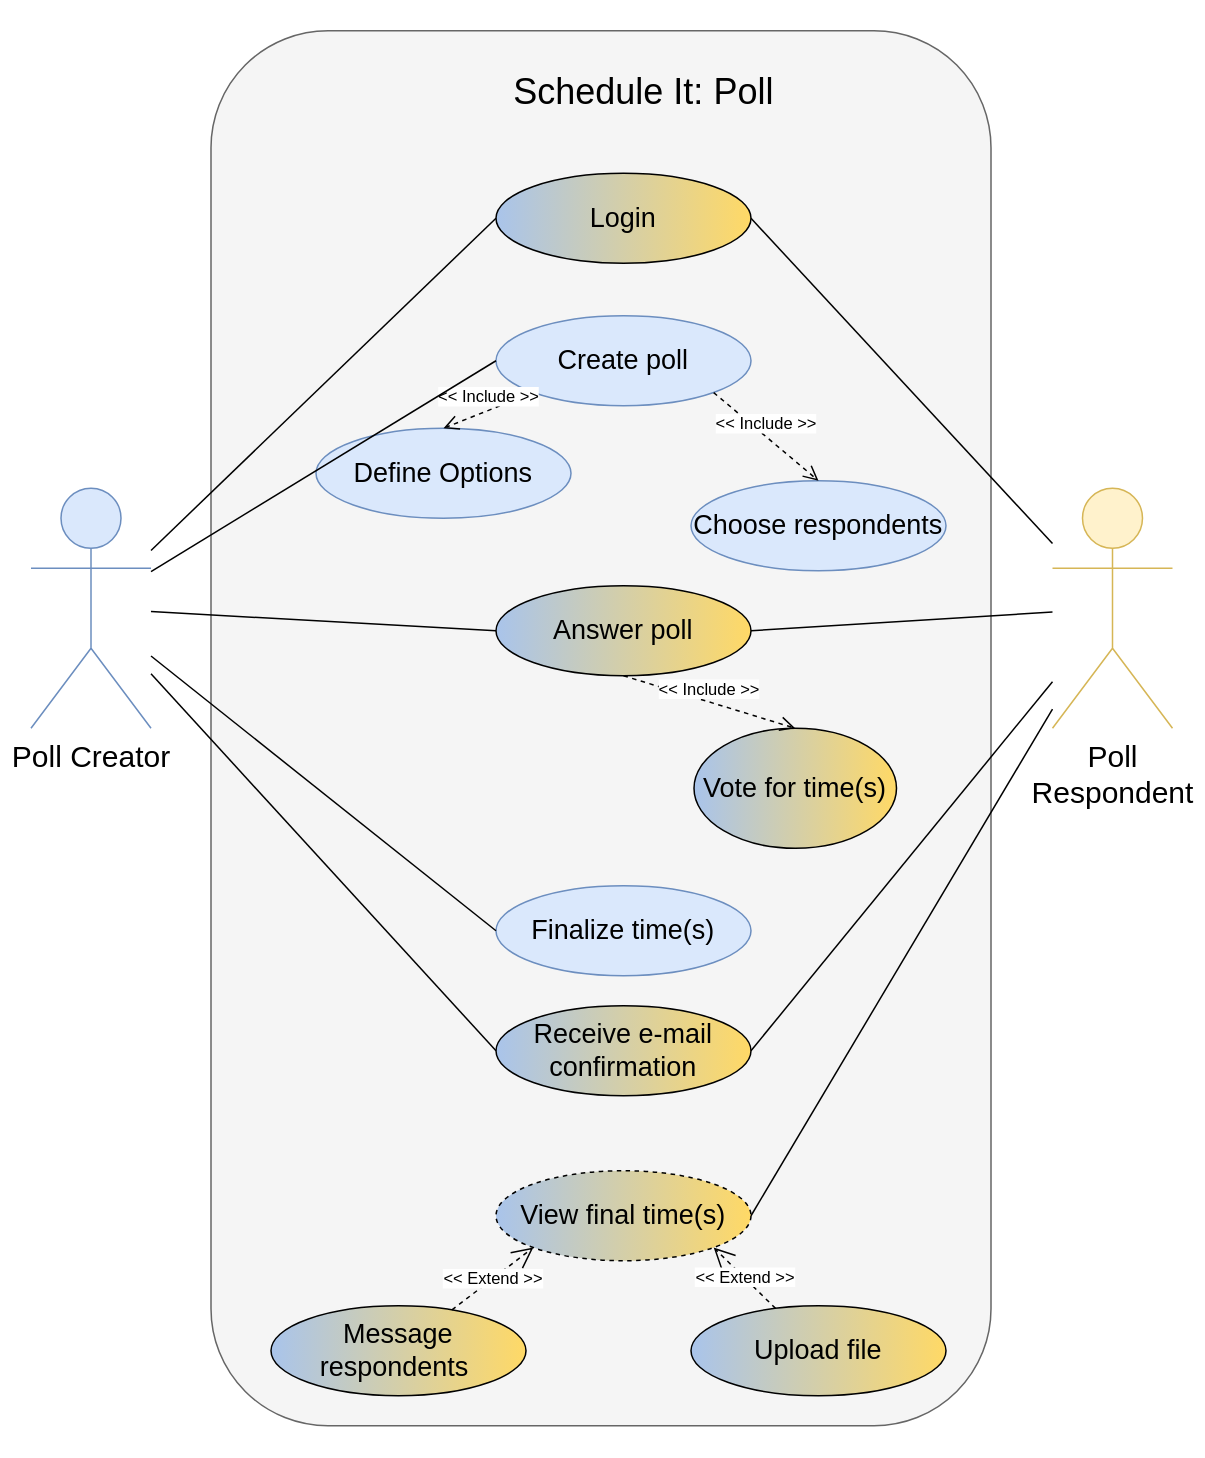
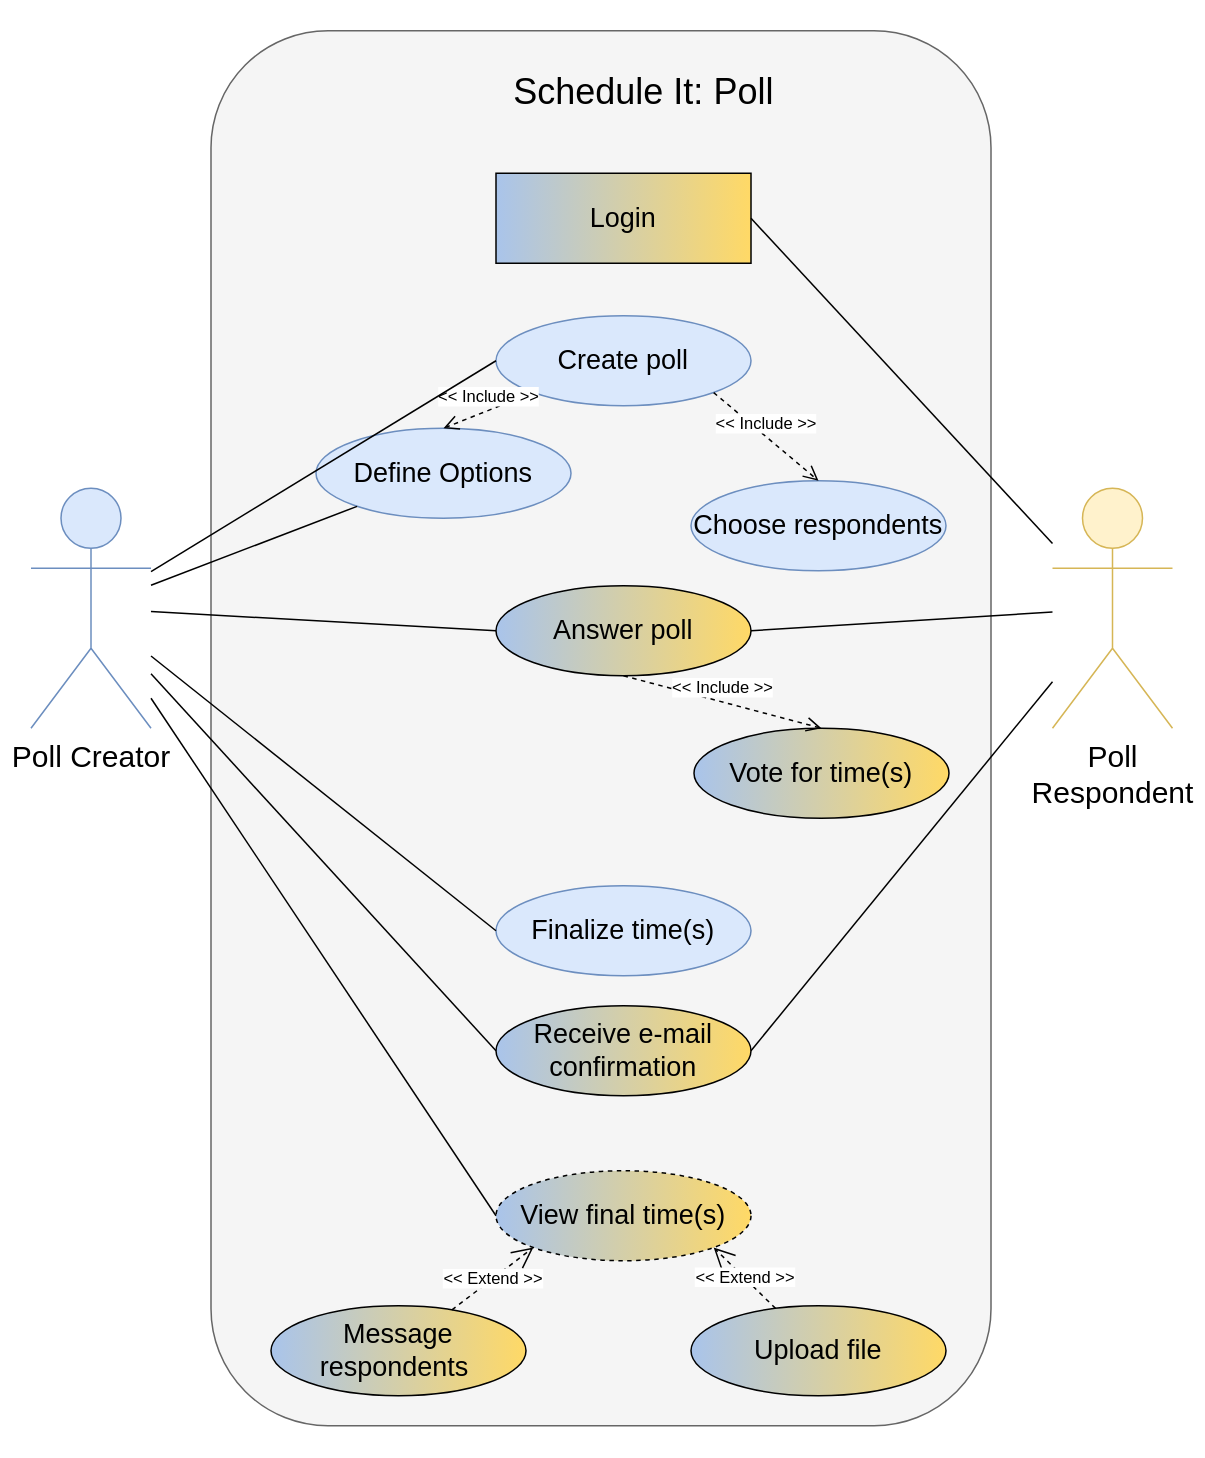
(623, 218) -> (623, 218)
(323, 384) -> (254, 546)
(795, 788) -> (821, 773)
none -> (323, 957)
(902, 962) -> none
